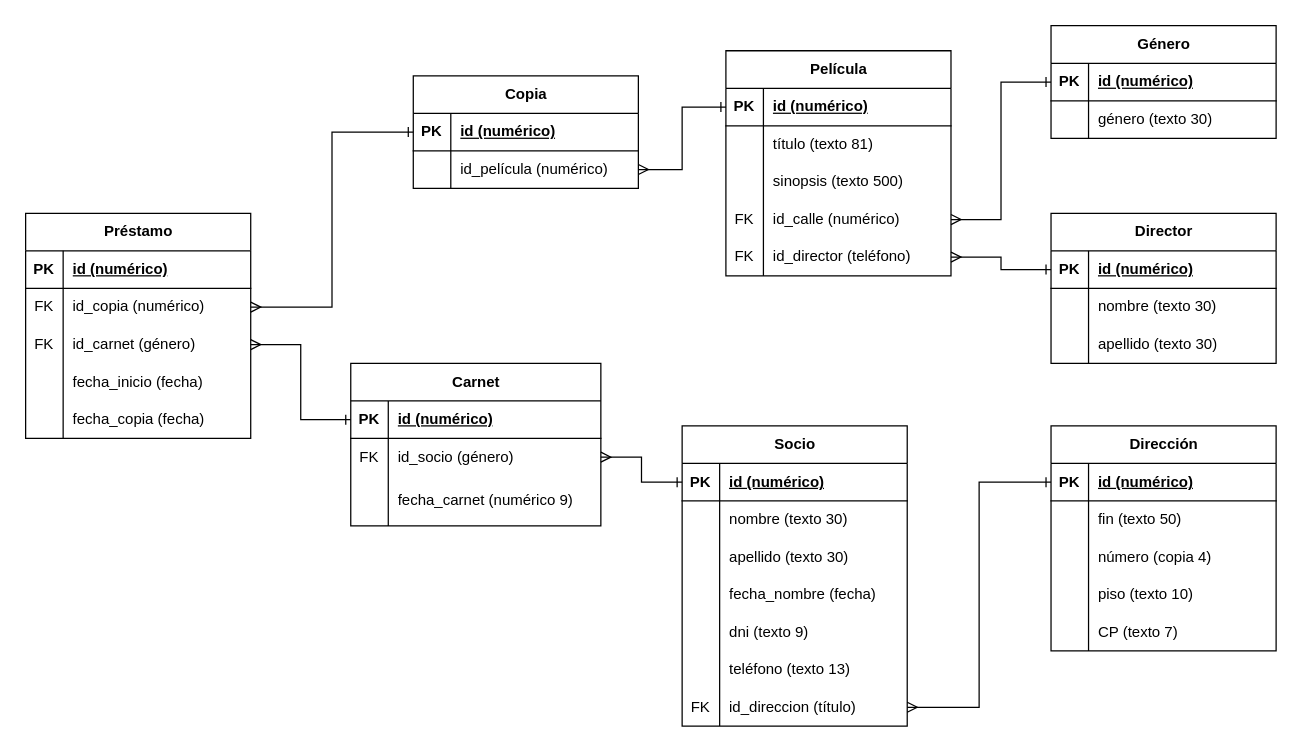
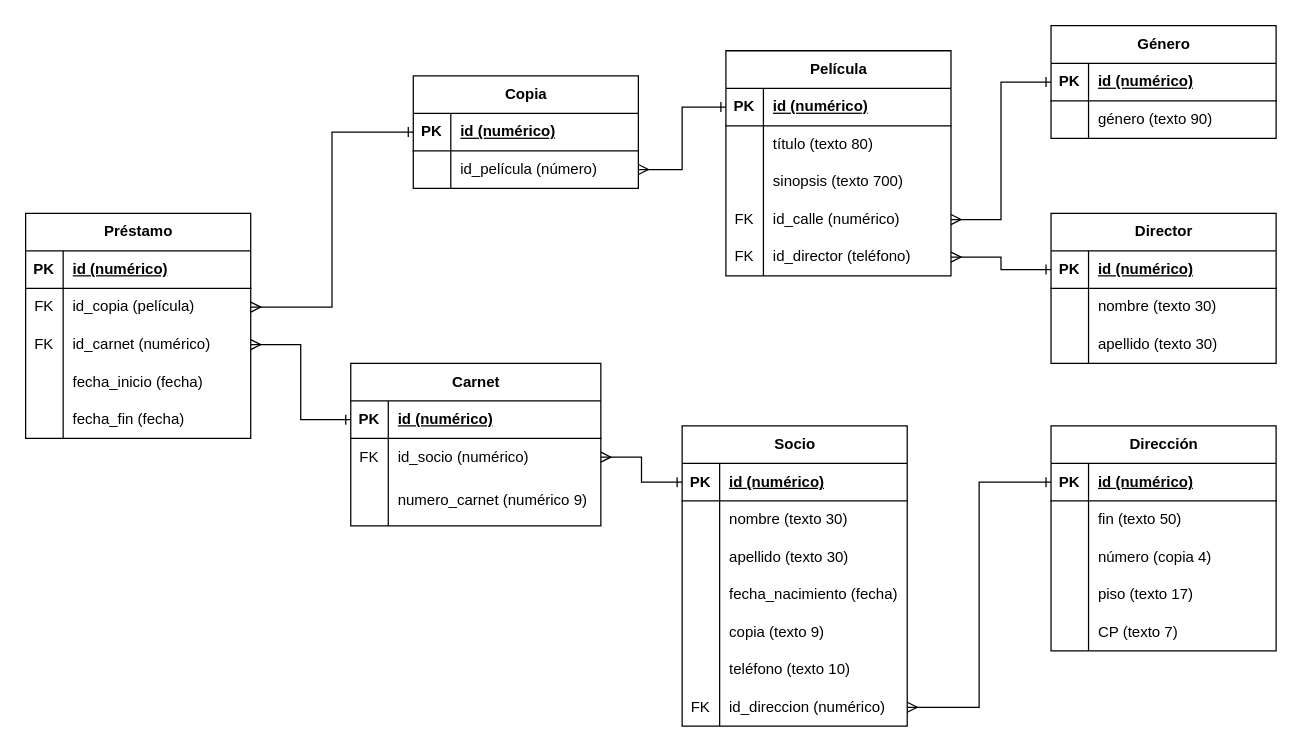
(1166, 119) -> (1166, 119)
(839, 144) -> (839, 144)
(543, 169) -> (537, 169)
(849, 182) -> (849, 182)
(145, 307) -> (143, 307)
(145, 344) -> (151, 344)
(149, 419) -> (141, 419)
(464, 457) -> (470, 457)
(497, 501) -> (499, 501)
(811, 594) -> (818, 594)
(1155, 594) -> (1155, 594)
(778, 632) -> (787, 632)
(803, 669) -> (803, 669)
(808, 707) -> (816, 707)
